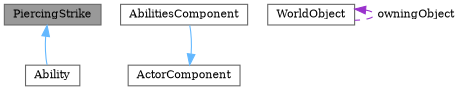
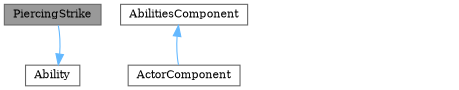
(311, 15) -> none
(191, 40) -> (177, 51)
(45, 51) -> (60, 40)
